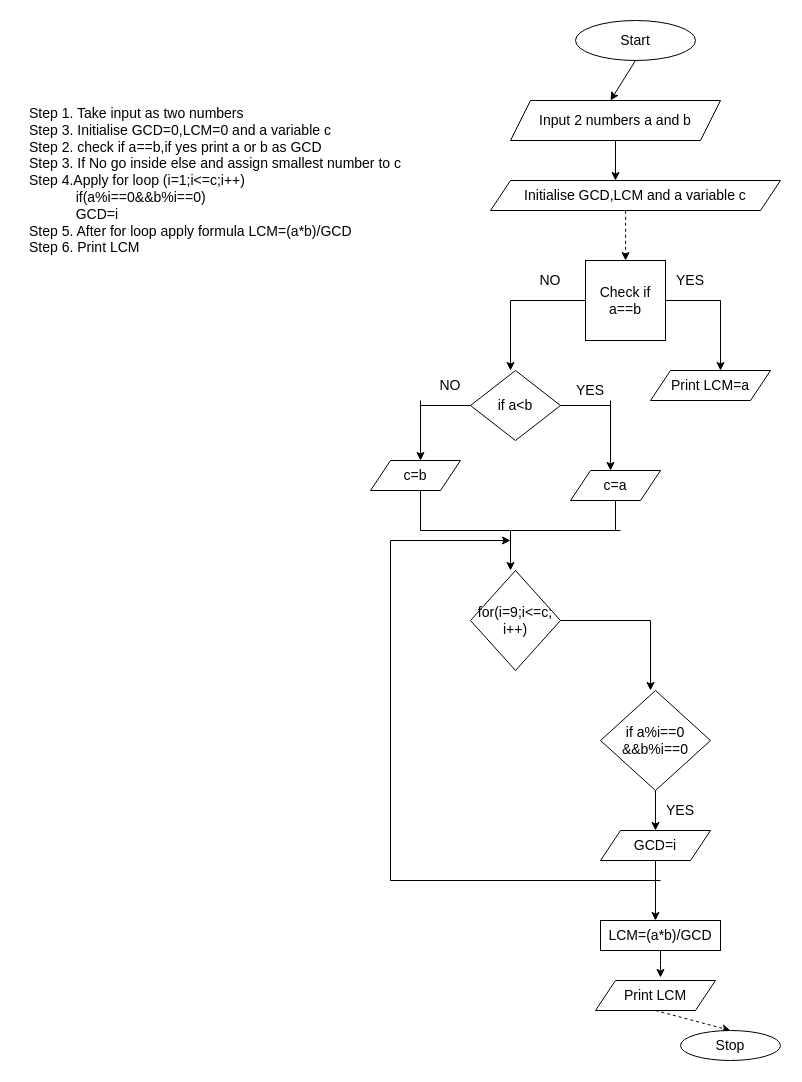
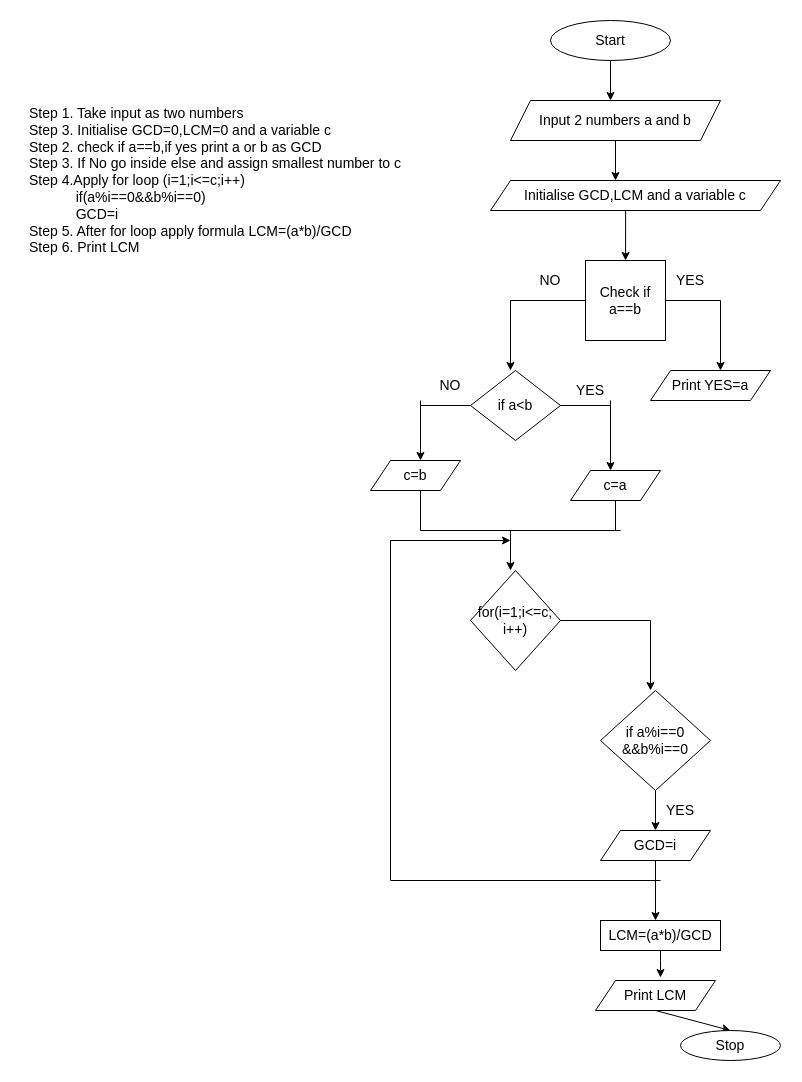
(636, 41) -> (611, 41)
(626, 233) -> (626, 233)
(711, 386) -> (711, 386)
(516, 621) -> (516, 621)
(690, 1020) -> (690, 1020)
